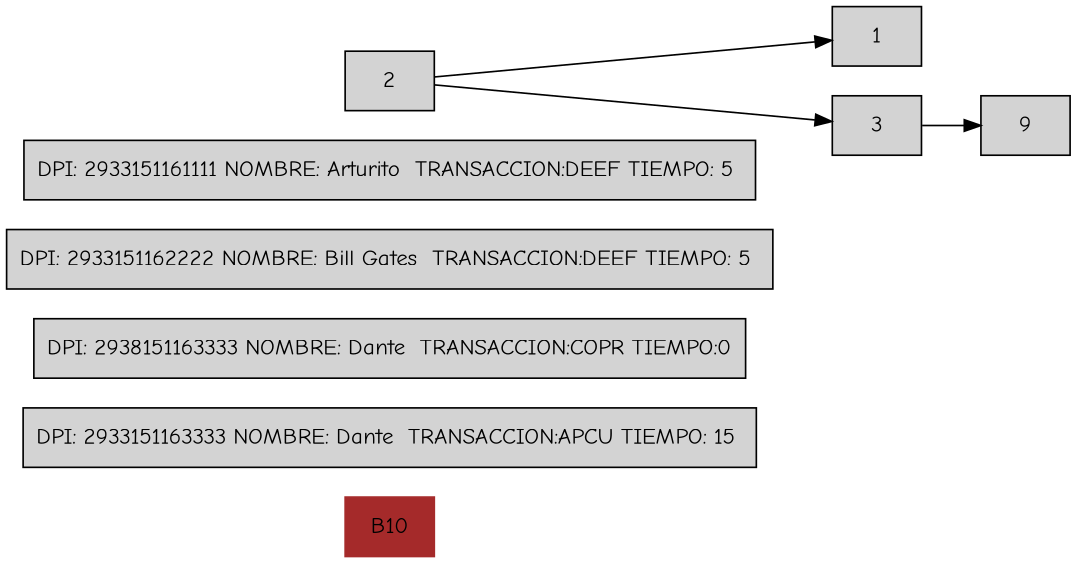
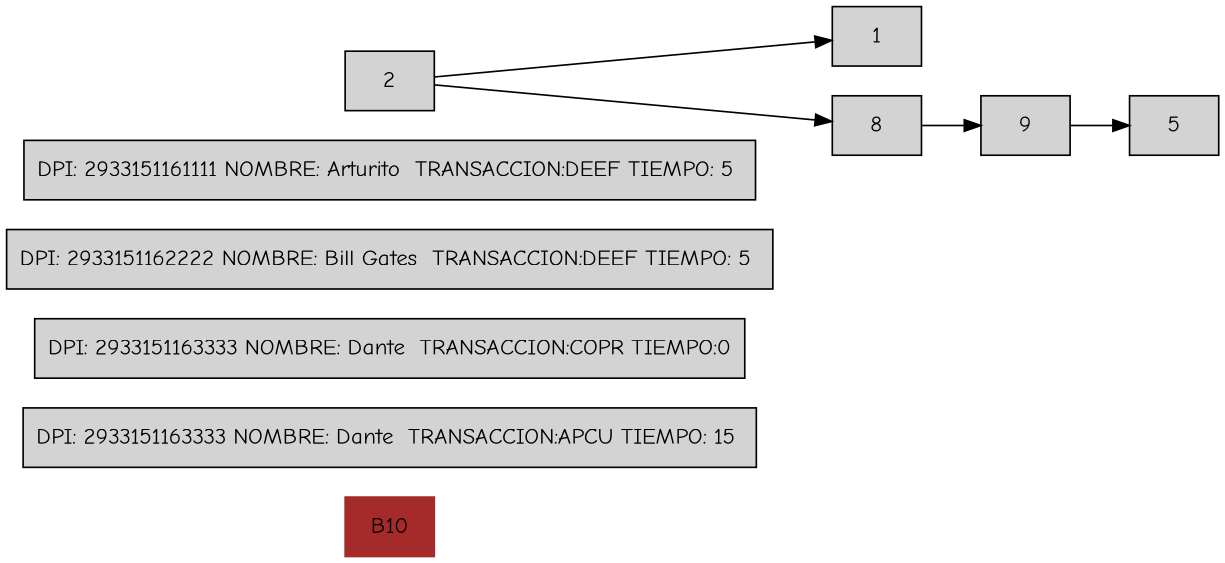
(877, 126) -> (877, 126)
none -> (1174, 126)
(390, 348) -> (390, 348)
